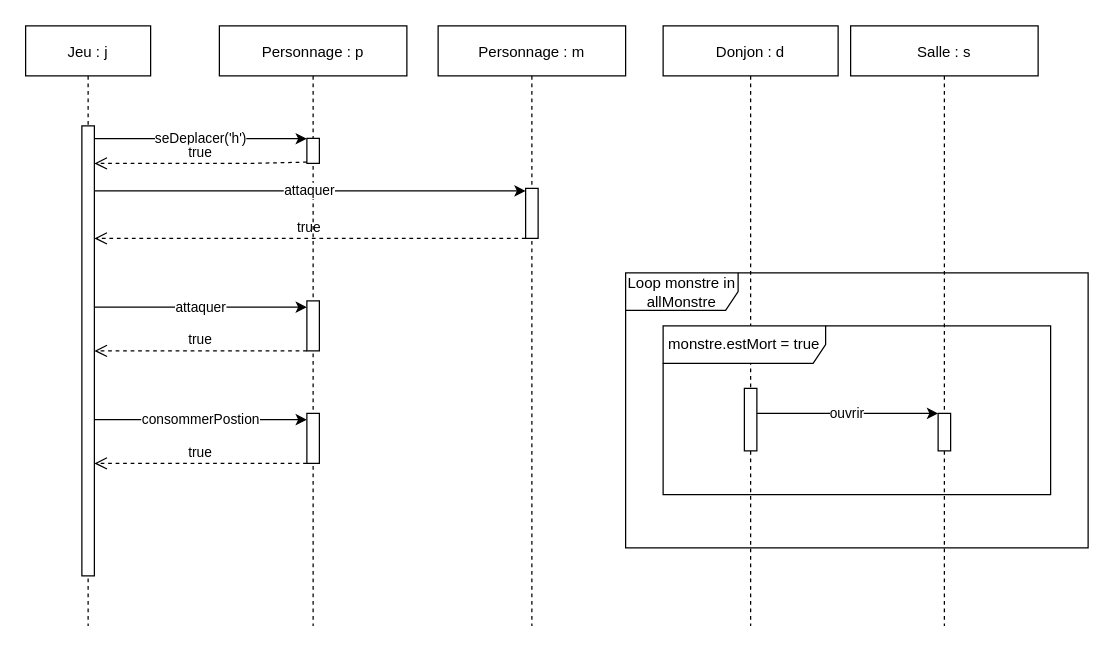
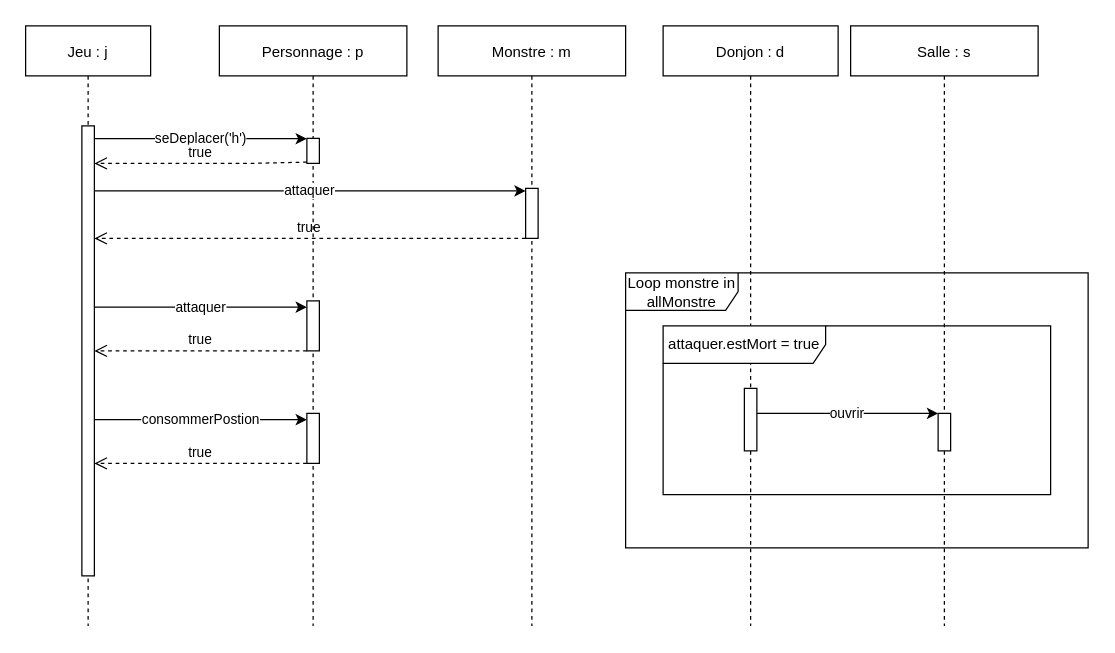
(531, 51) -> (531, 51)
(744, 344) -> (744, 344)
